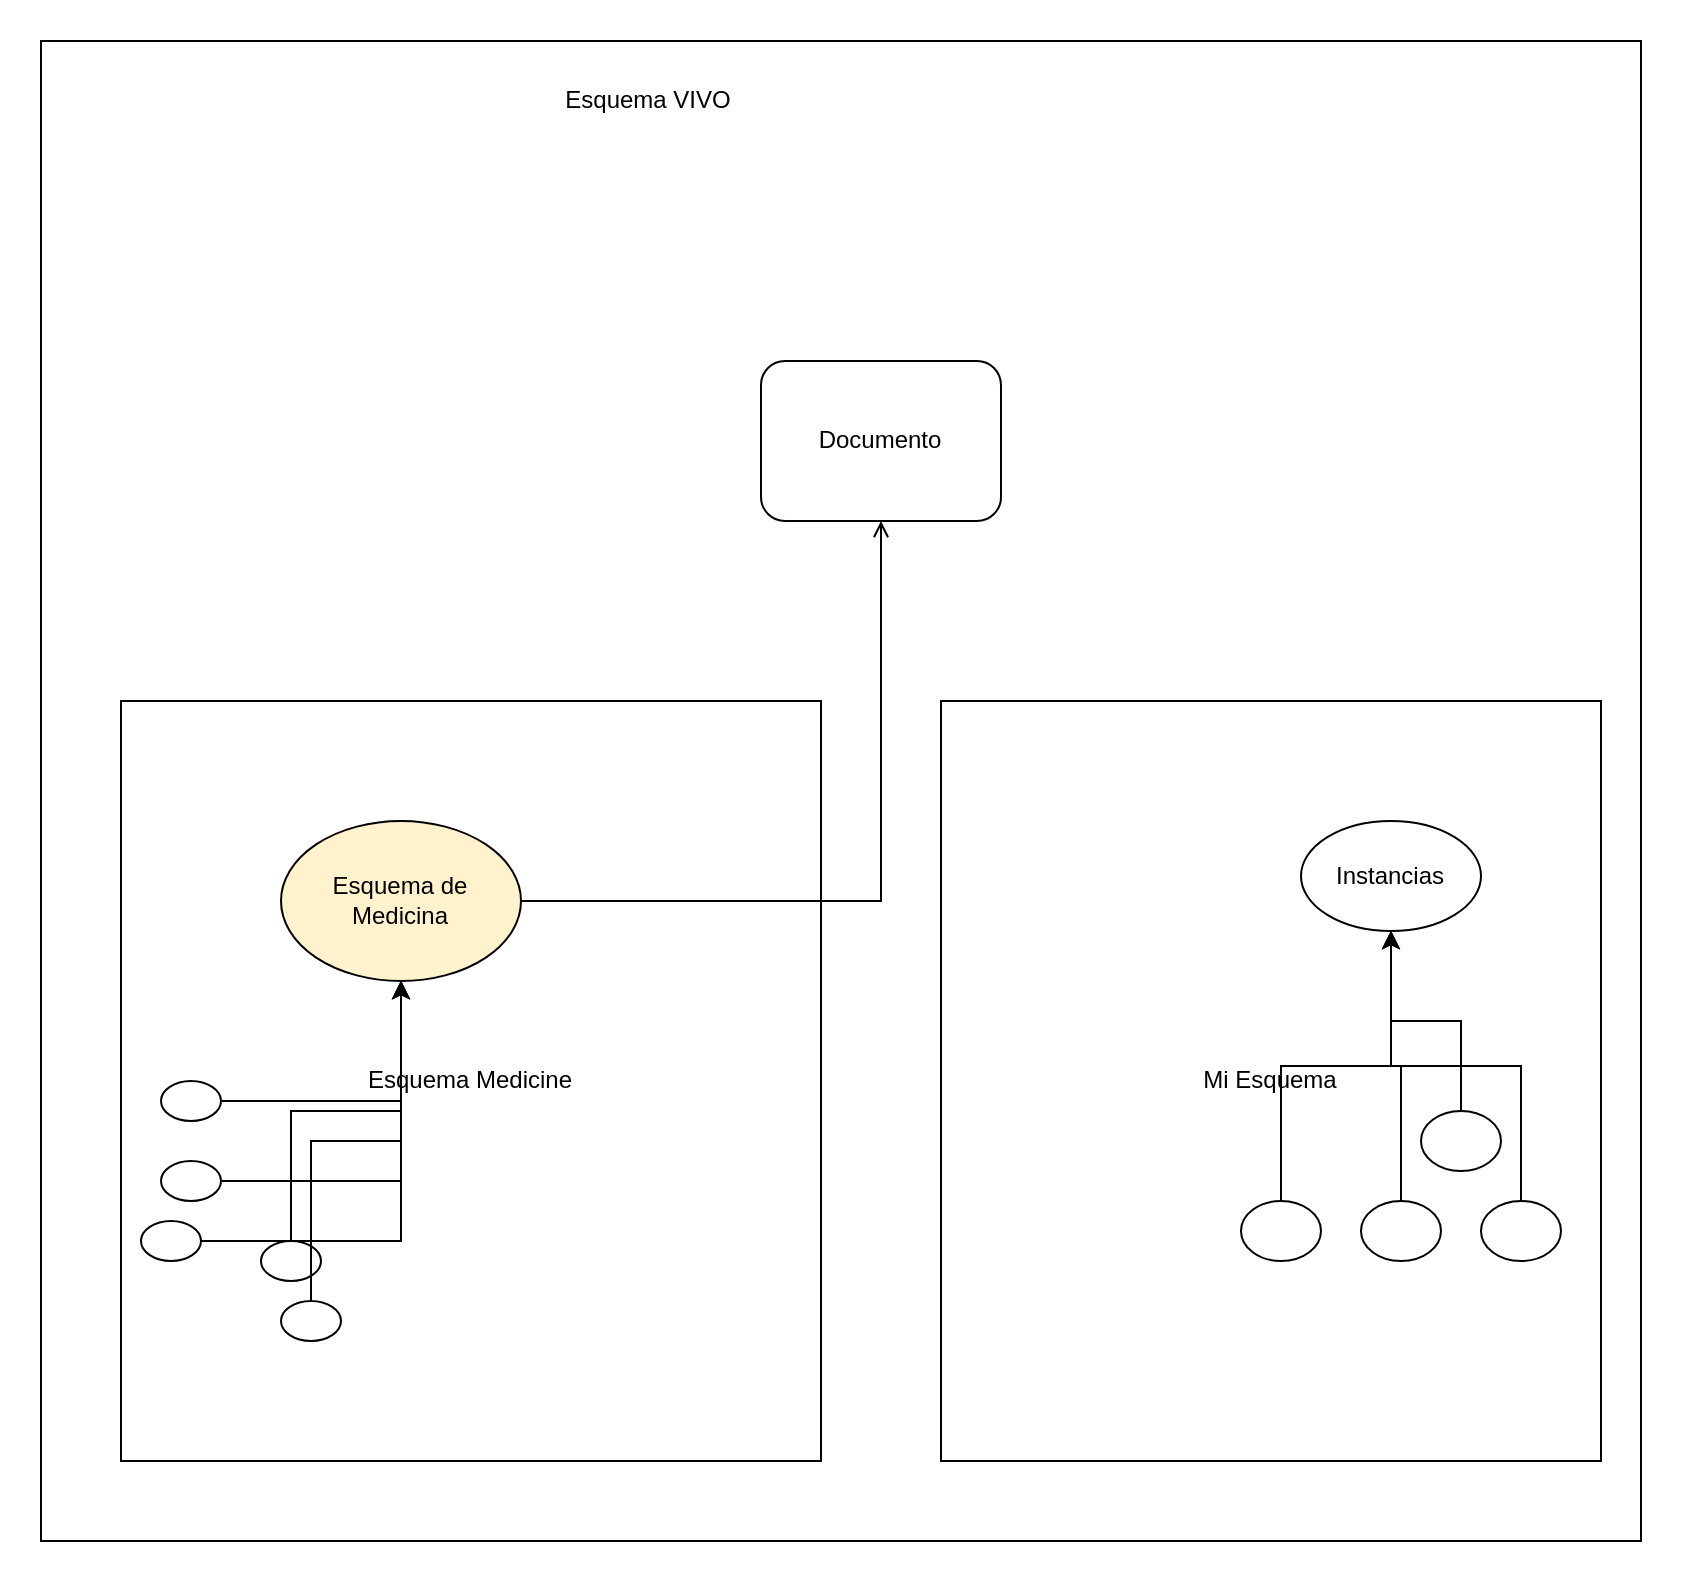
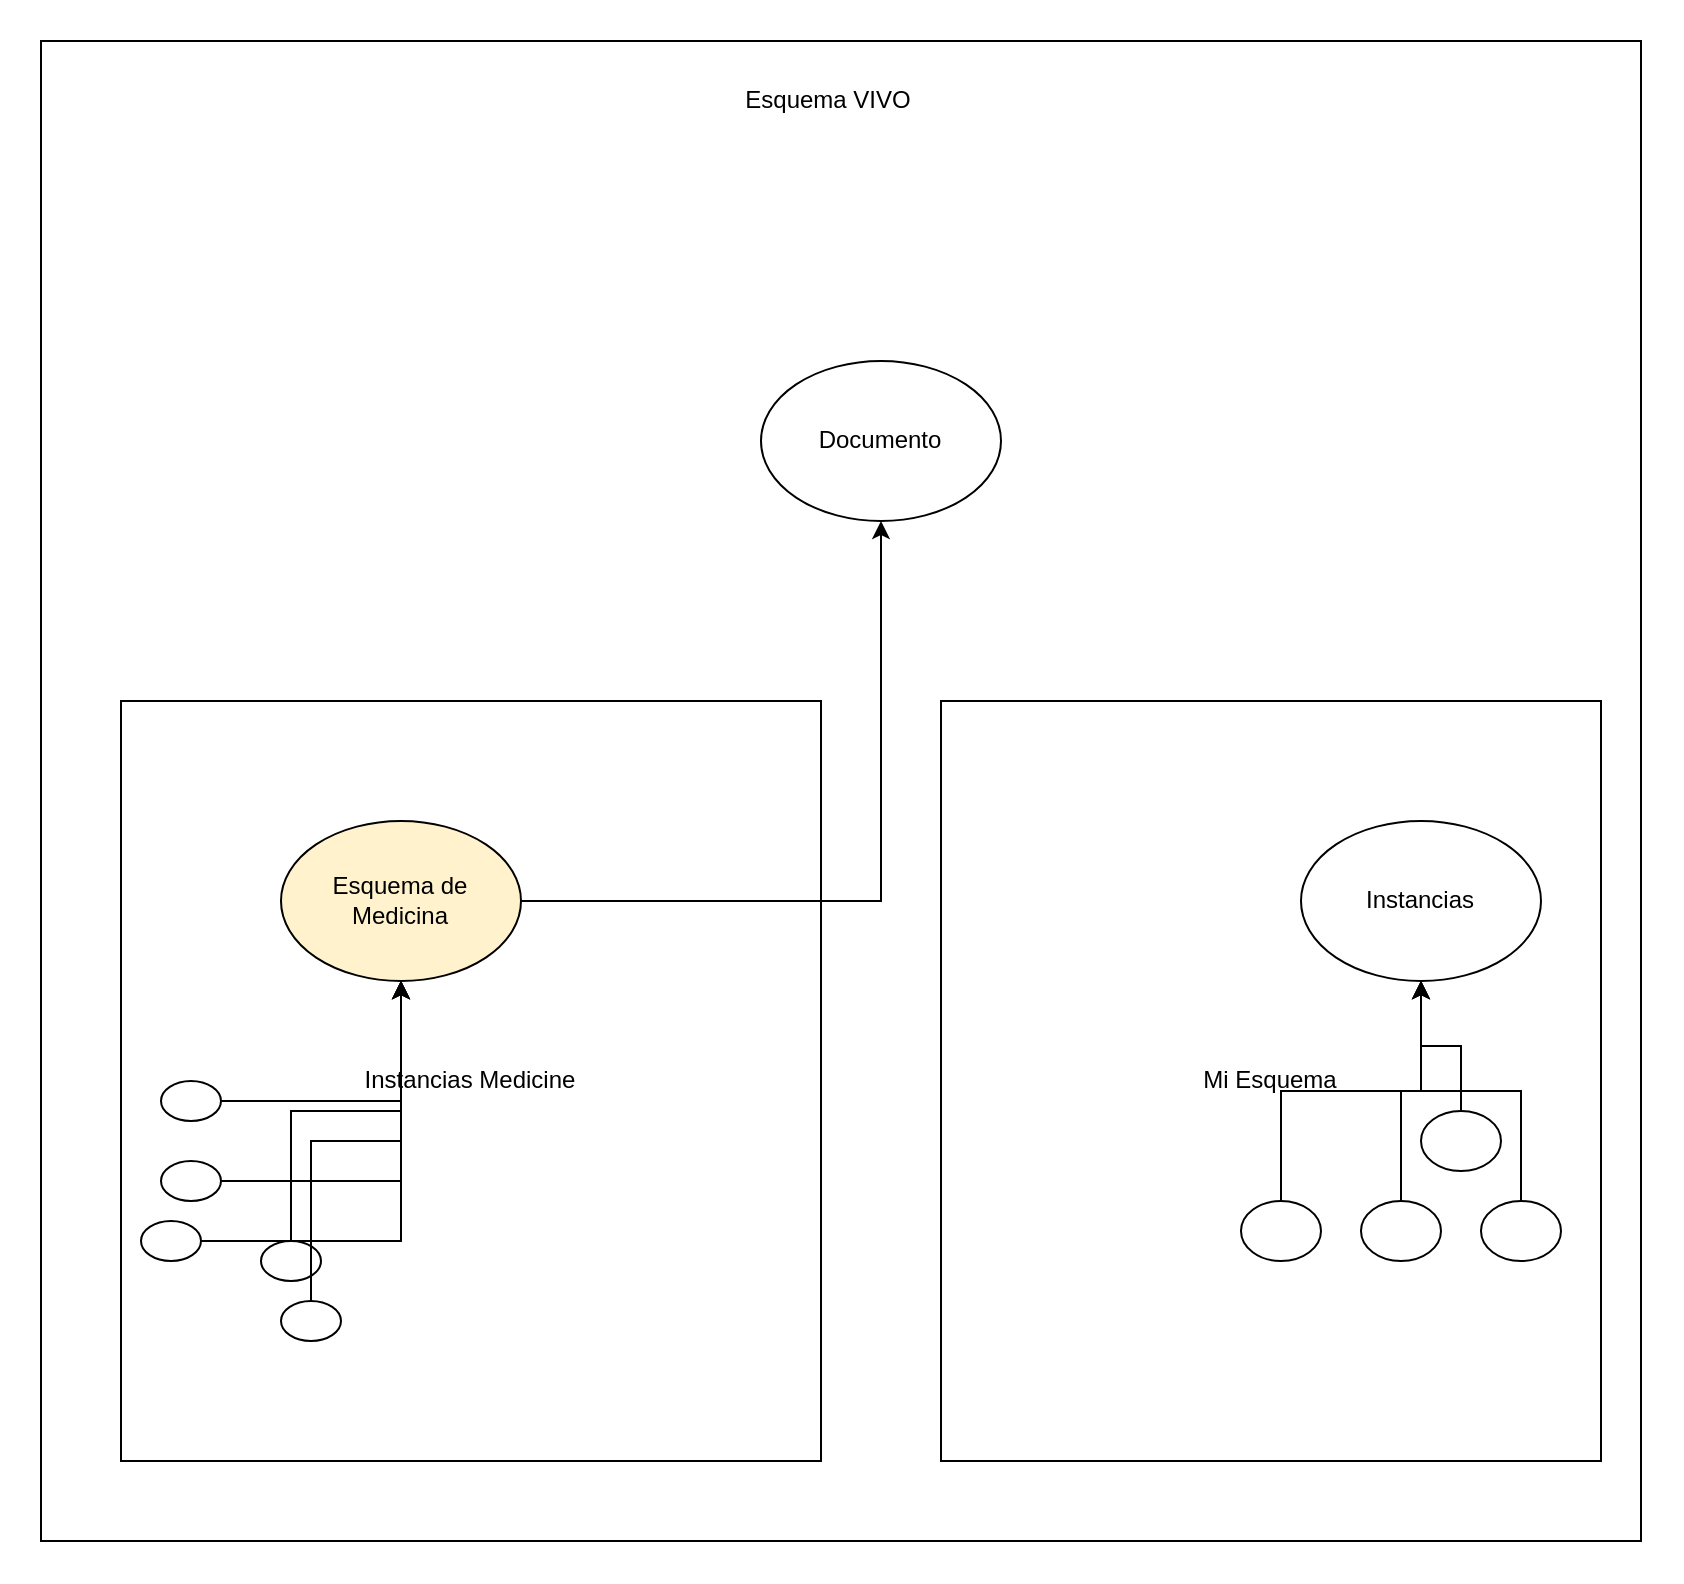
(649, 101) -> (829, 101)
(881, 441) -> (881, 441)
(881, 532) -> (881, 536)
(1391, 876) -> (1421, 901)
(471, 1081) -> (471, 1081)
